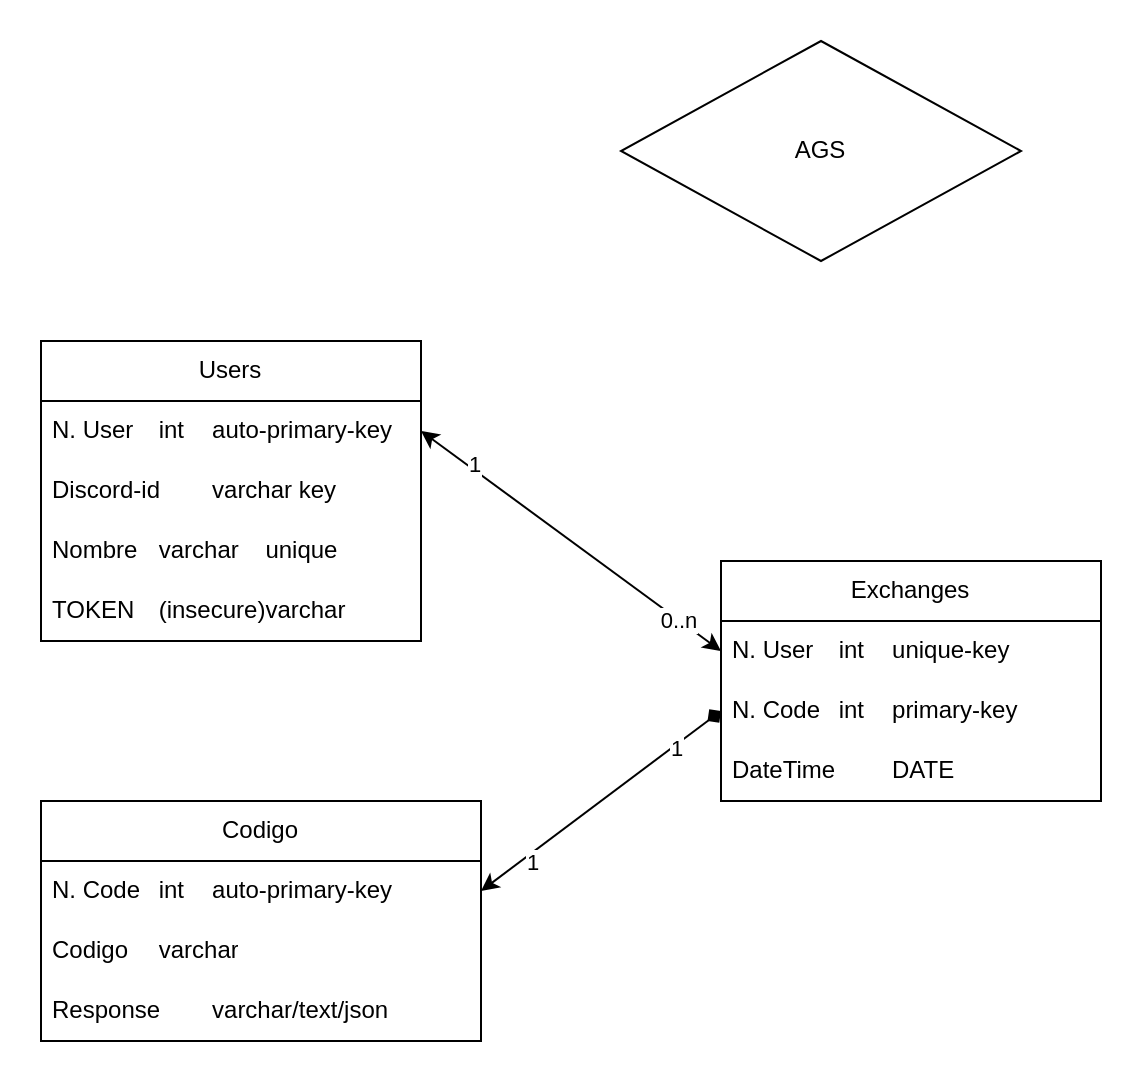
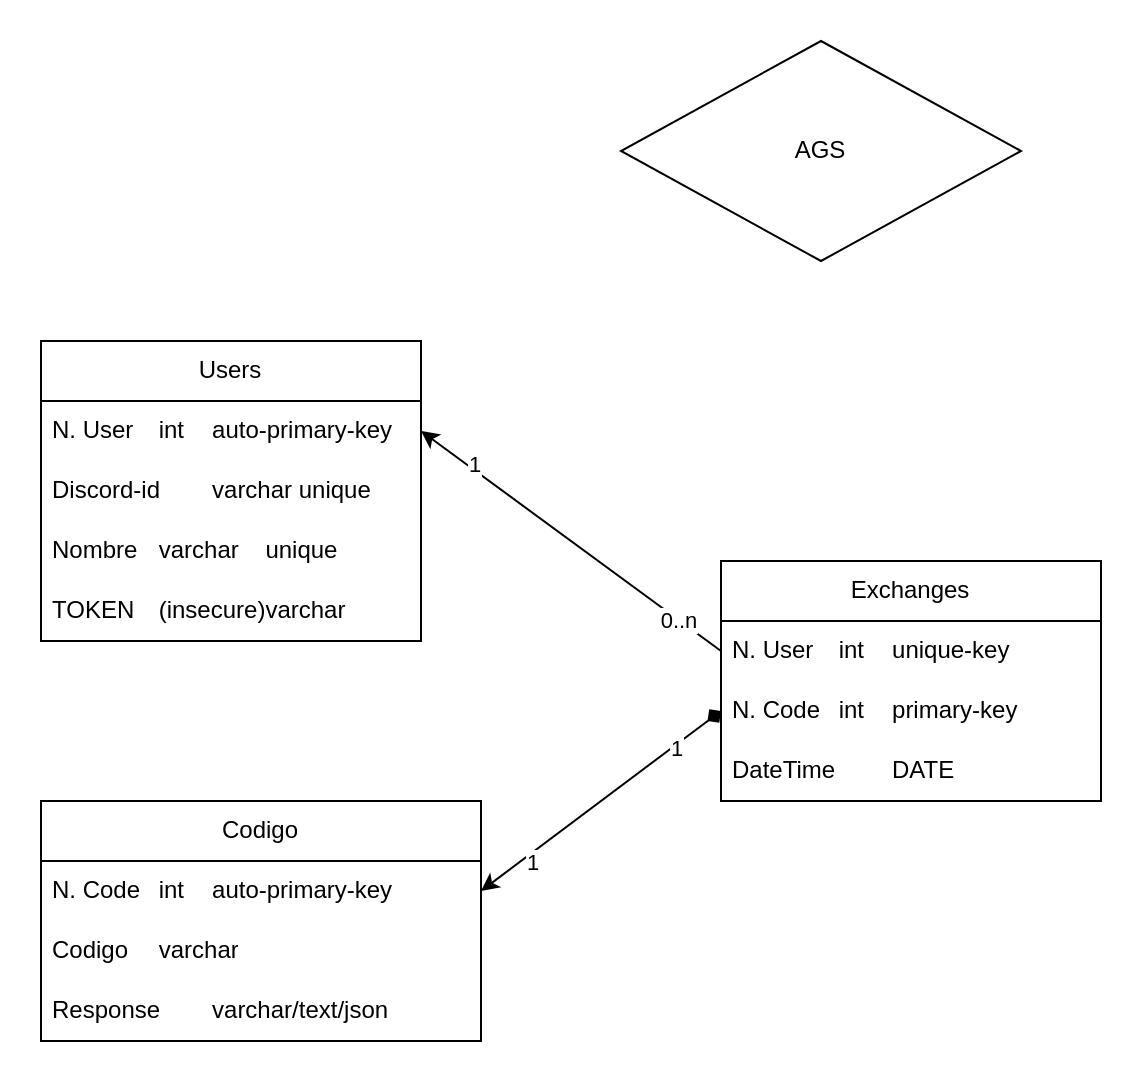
(191, 491) -> (209, 491)
(709, 642) -> (712, 644)
